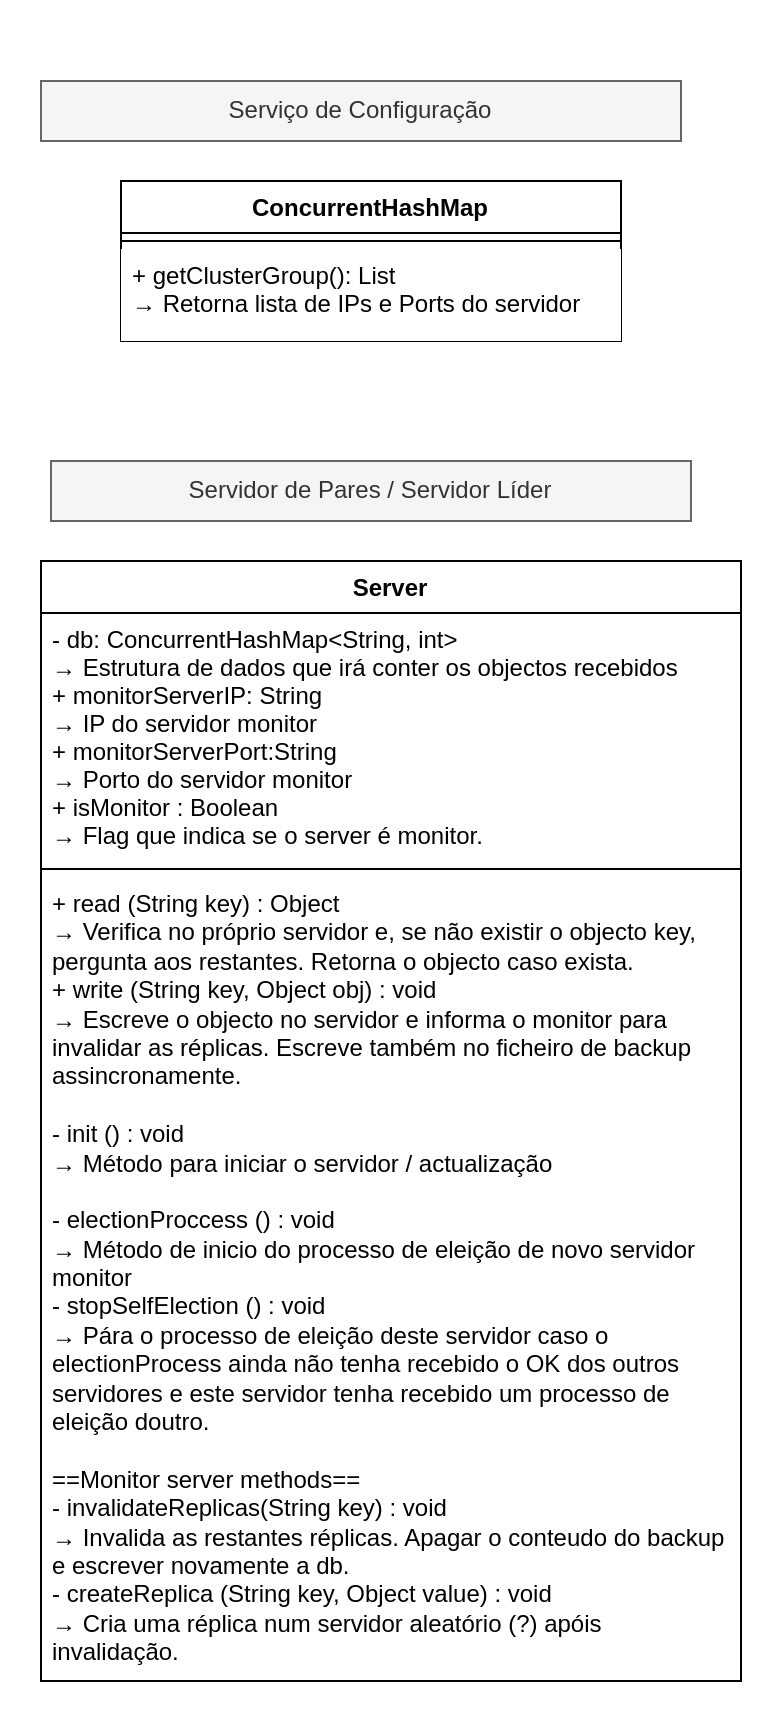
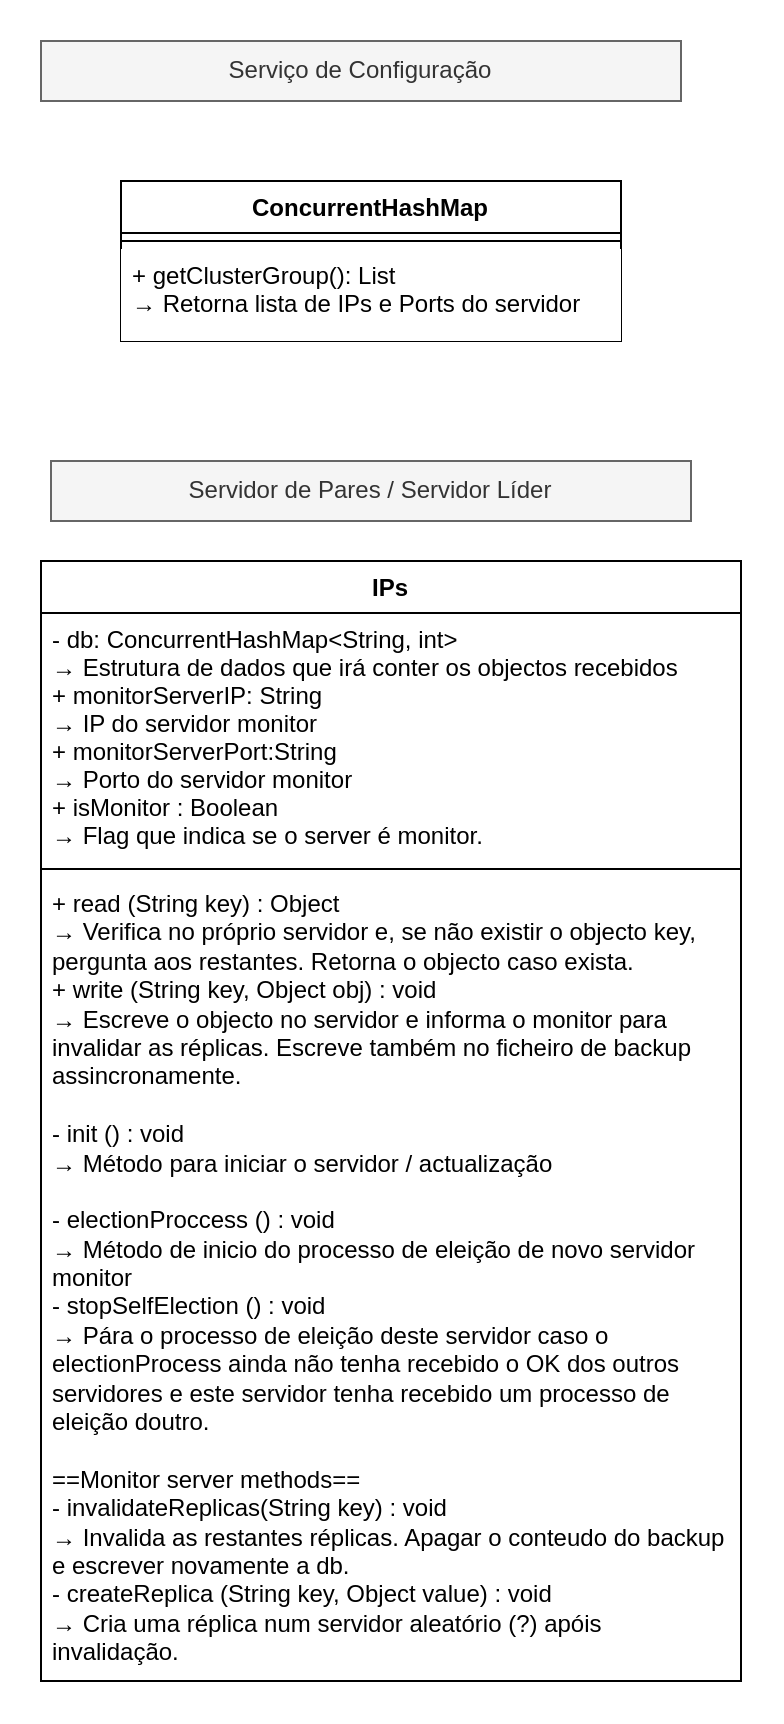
(361, 111) -> (361, 71)
(390, 588) -> (390, 588)
